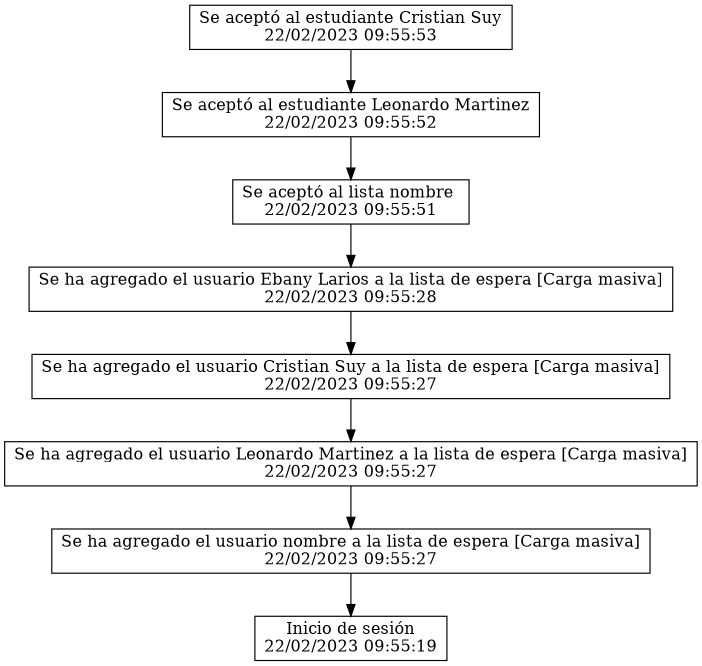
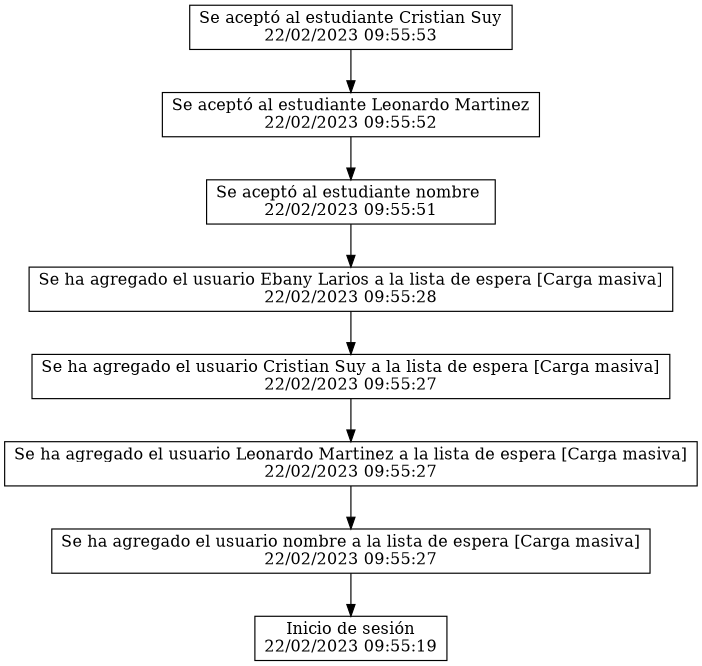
(351, 202) -> (351, 202)
